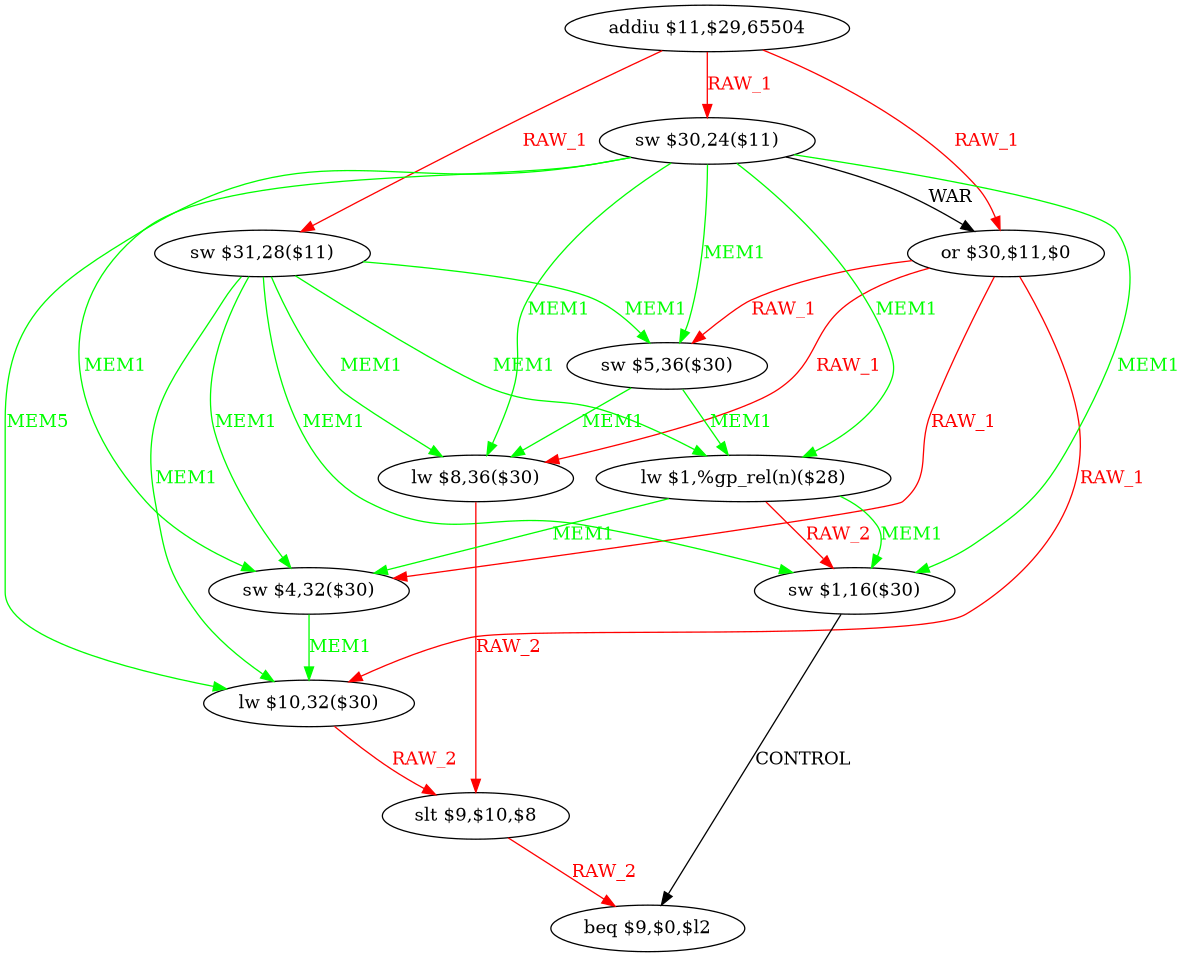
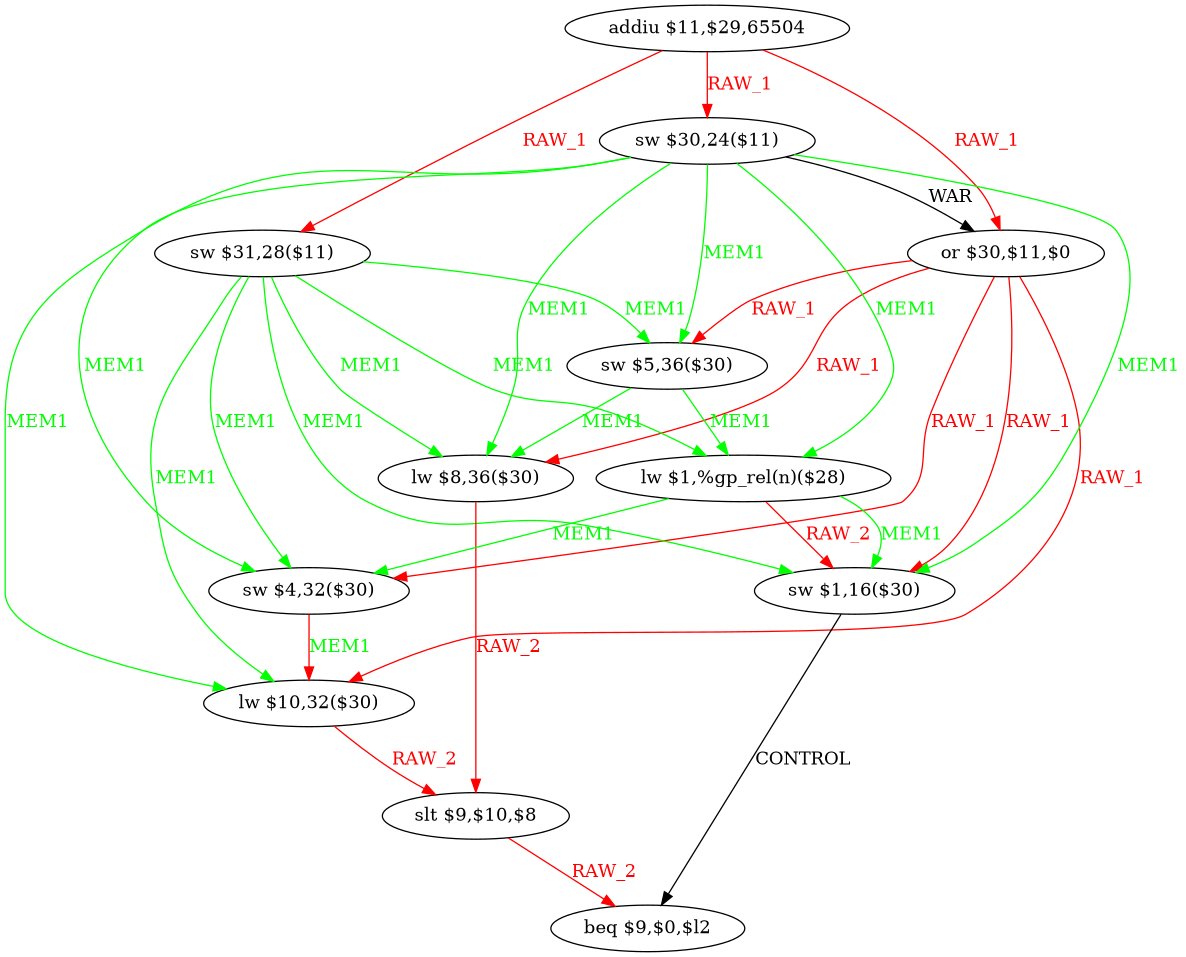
(38, 422) -> (38, 422)
none -> (1002, 434)
(309, 641) -> (309, 641)
